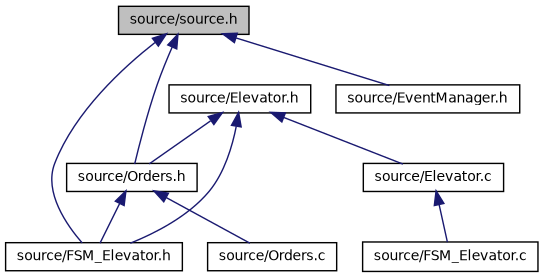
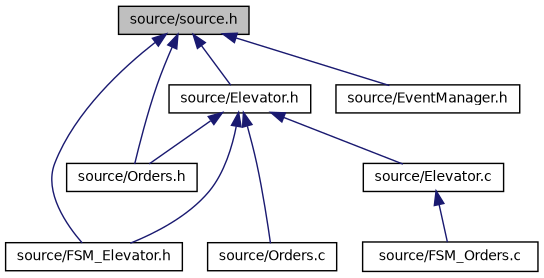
none -> (216, 66)
(208, 220) -> (261, 184)
(110, 223) -> none
(450, 257) -> (450, 257)
